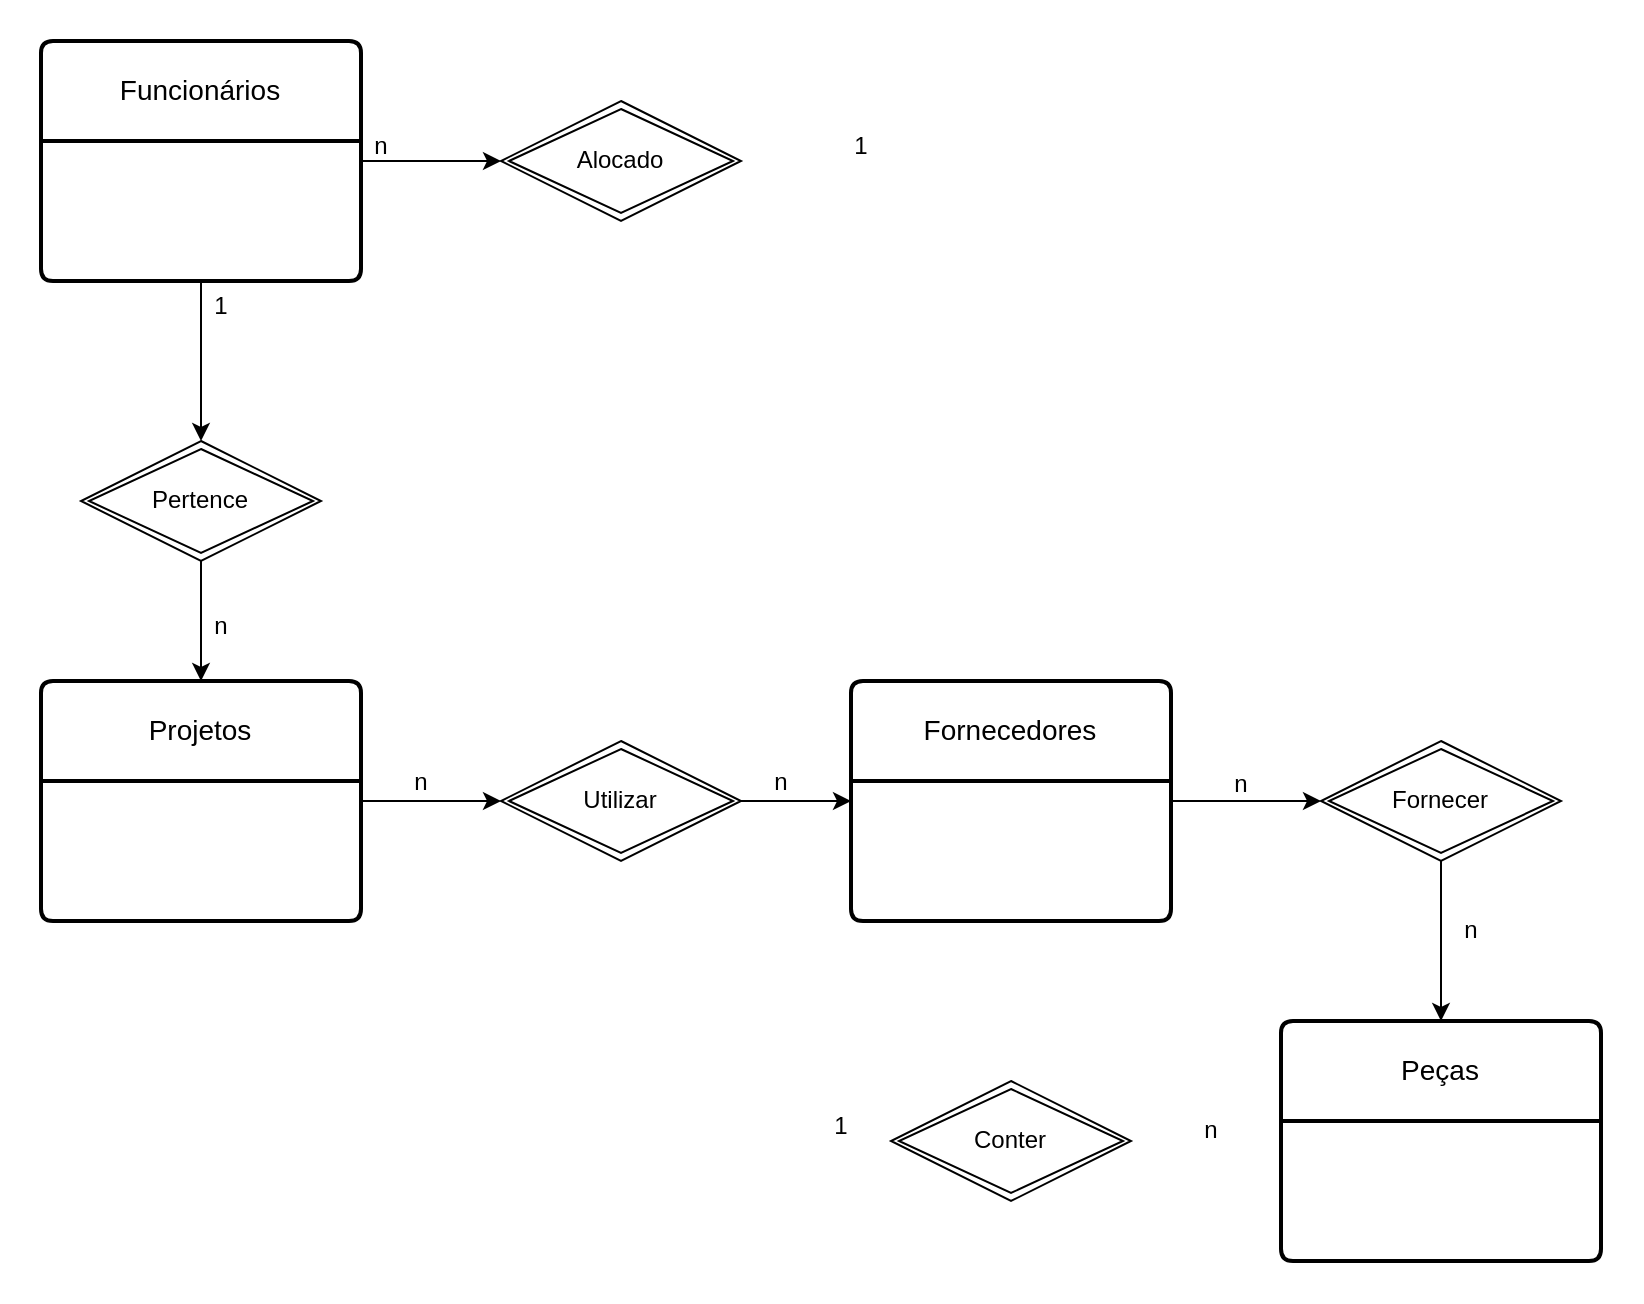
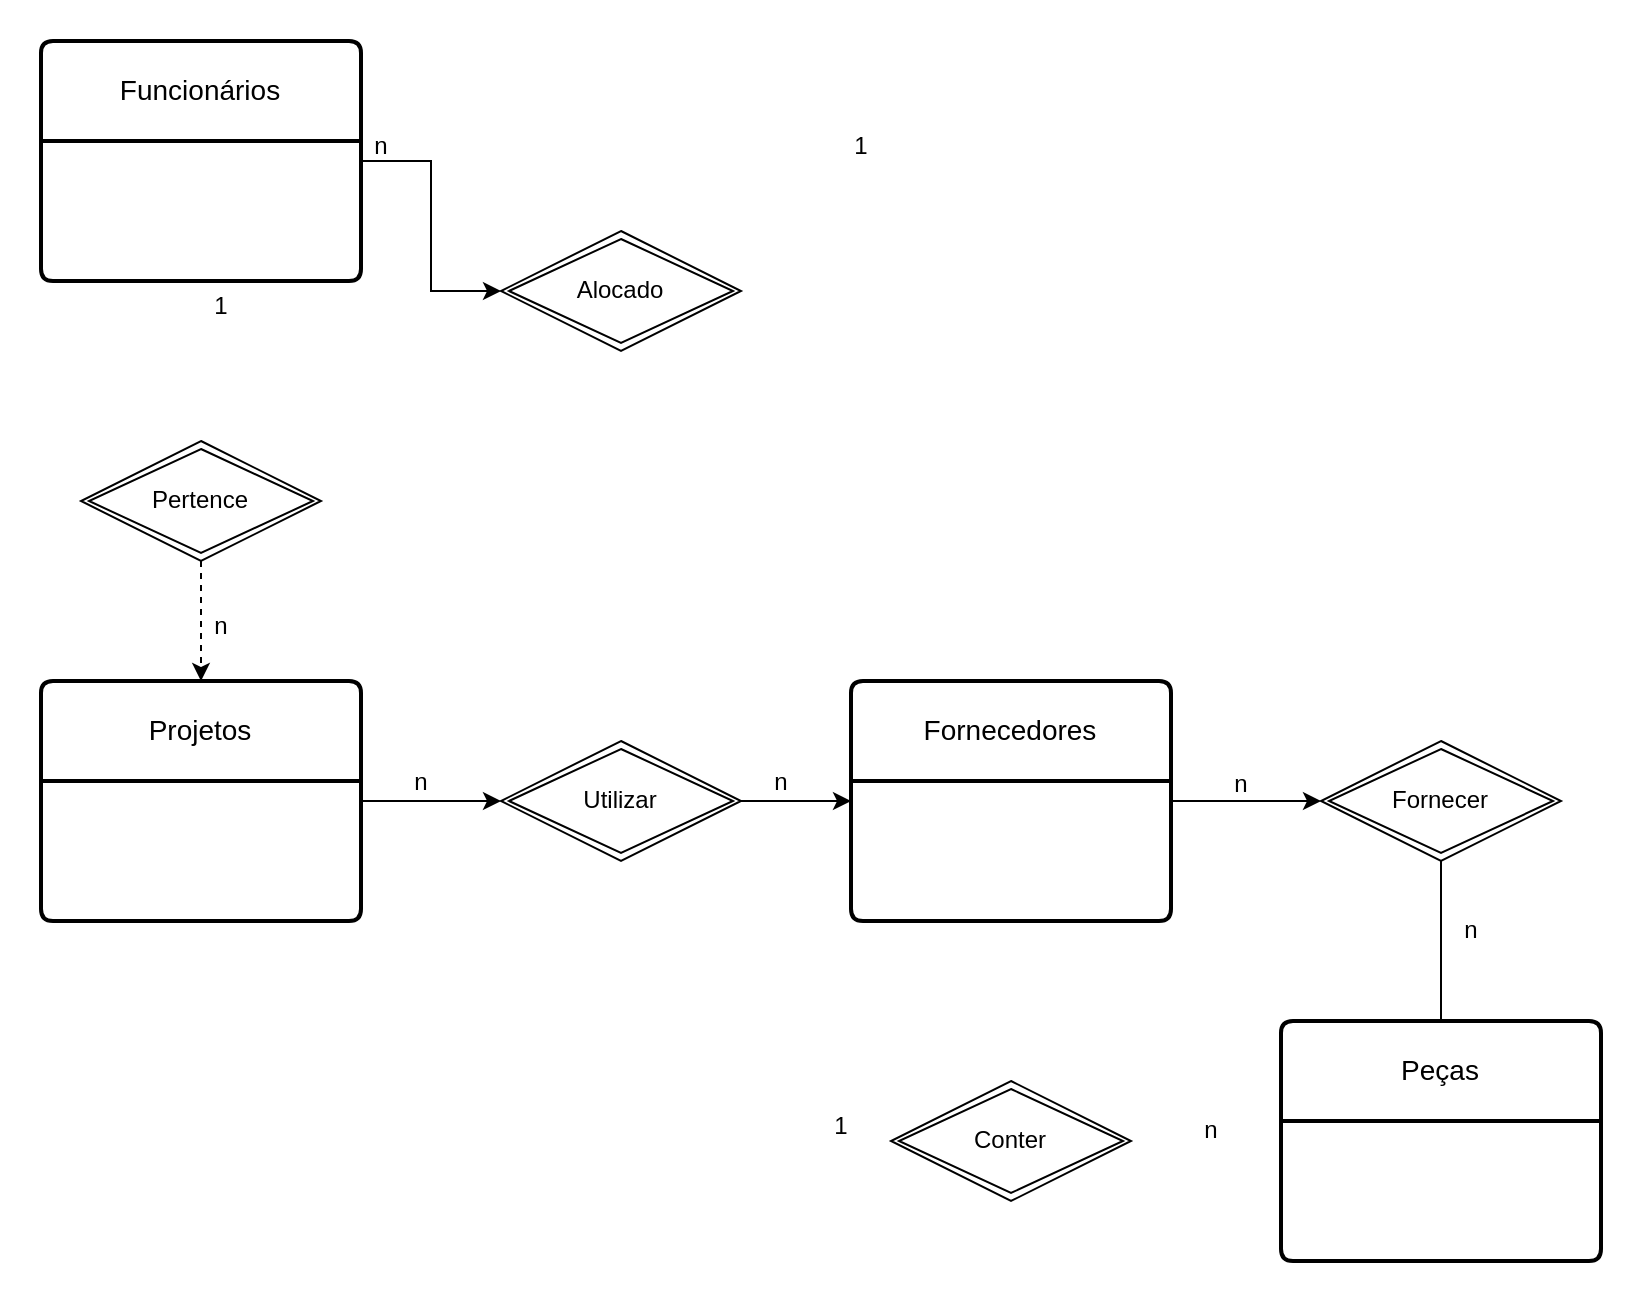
(621, 161) -> (621, 291)
(201, 356) -> none
(201, 616) -> (201, 616)
(1441, 1006) -> (1441, 1011)
